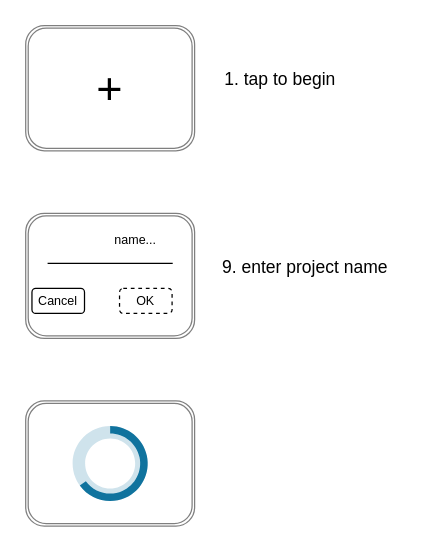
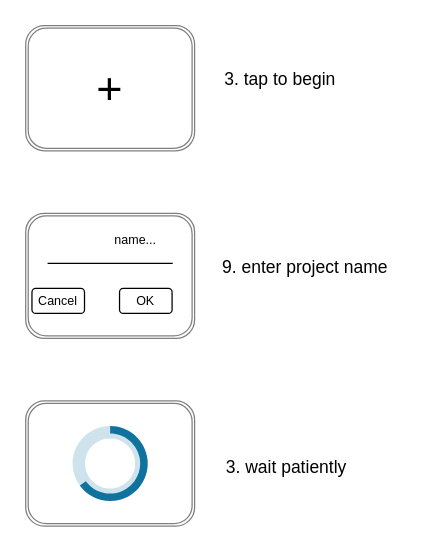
(283, 76) -> (283, 76)
(146, 301) -> (146, 301)
none -> (288, 463)
